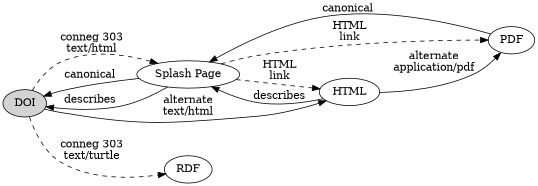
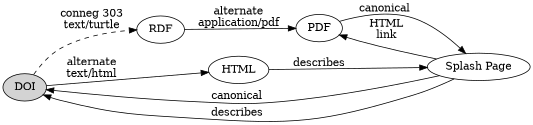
(350, 45) -> (391, 49)
(85, 55) -> none
(274, 84) -> none
(441, 85) -> (236, 29)
